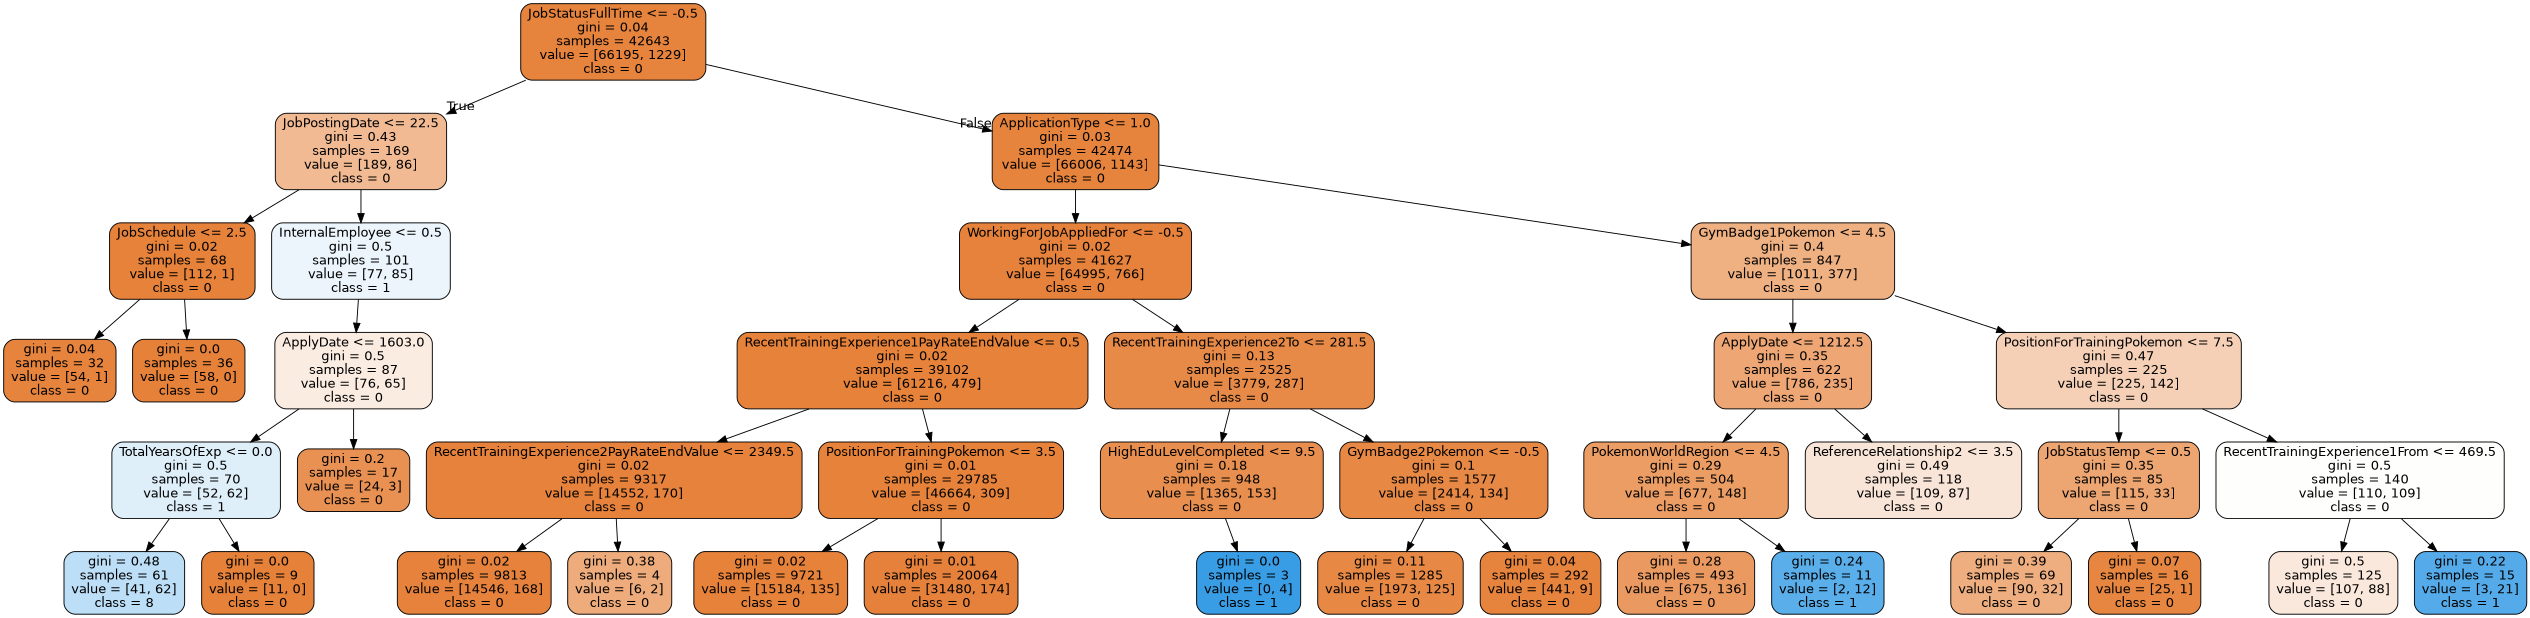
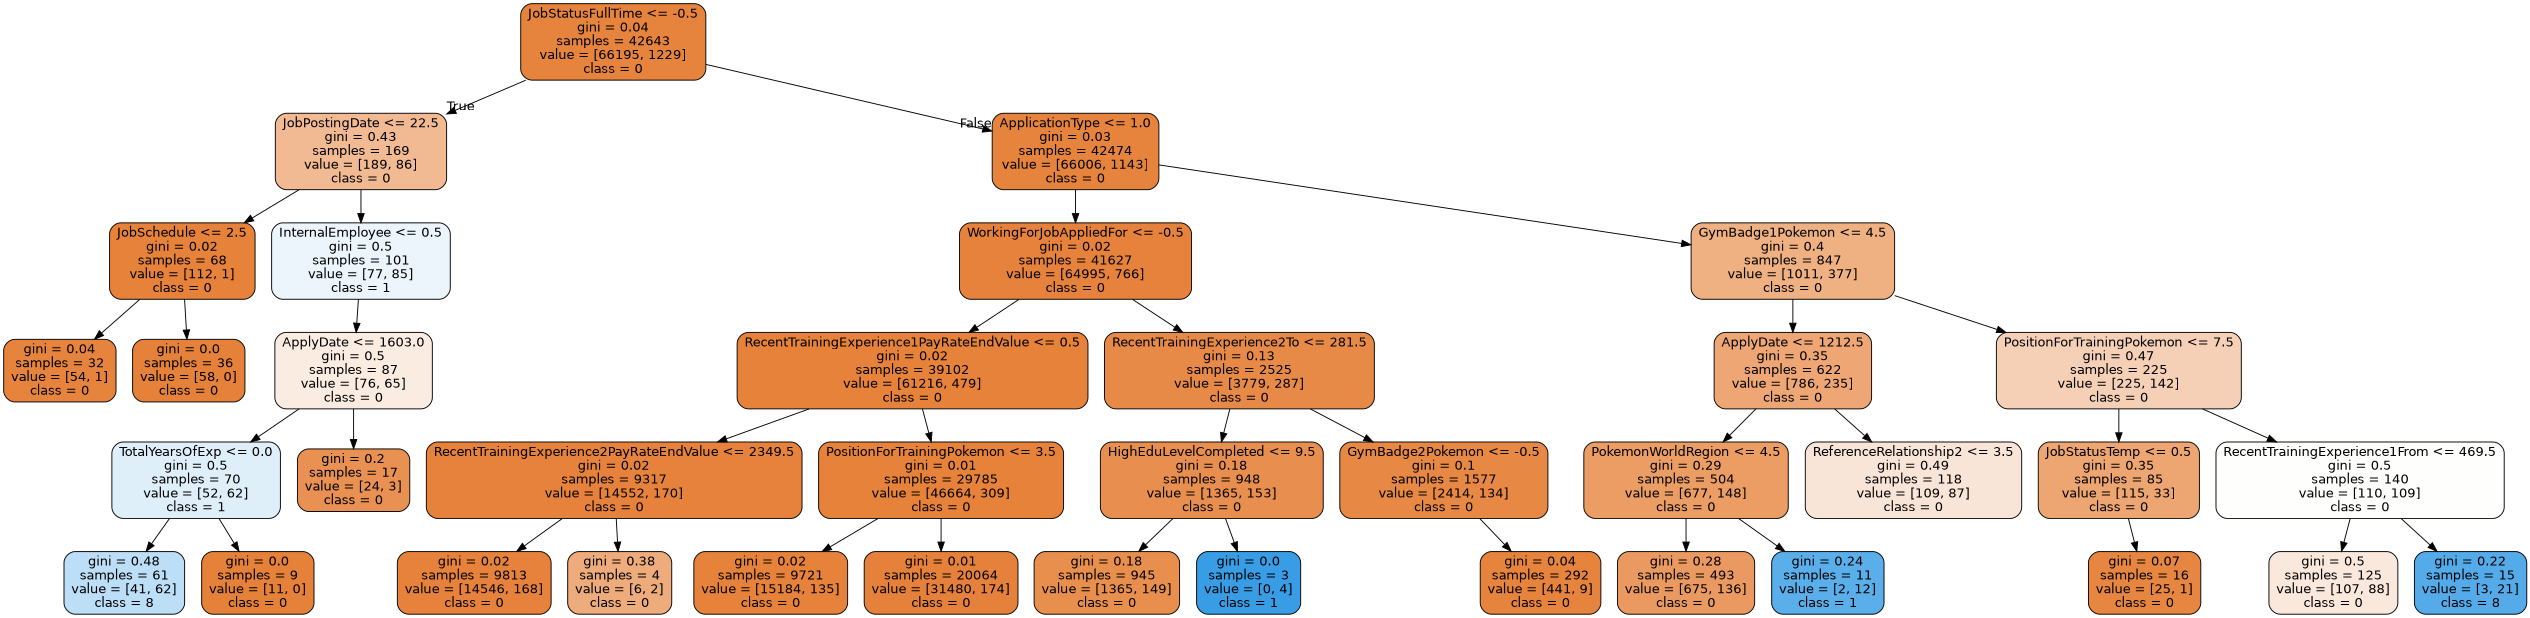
none -> (1107, 583)
(1390, 583) -> none
(2011, 583) -> none
(2471, 583) -> (2471, 583)
